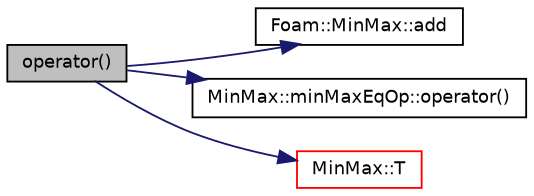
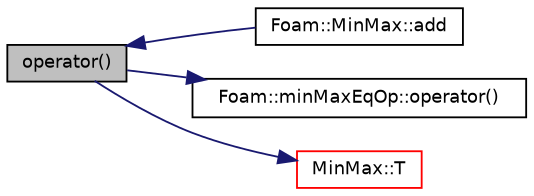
(204, 58) -> (200, 34)
(359, 98) -> (359, 98)
